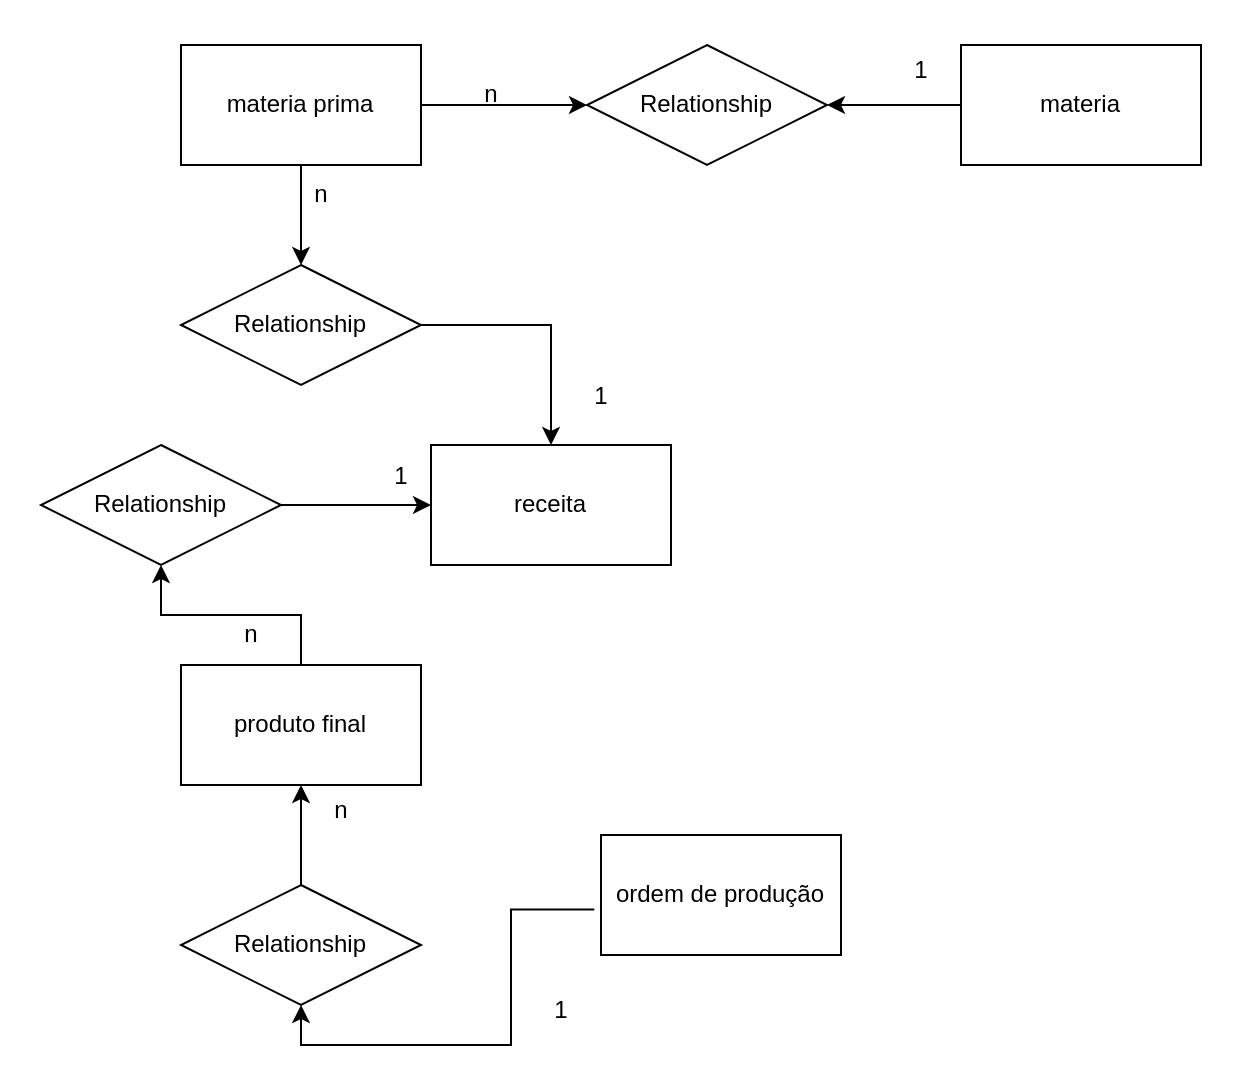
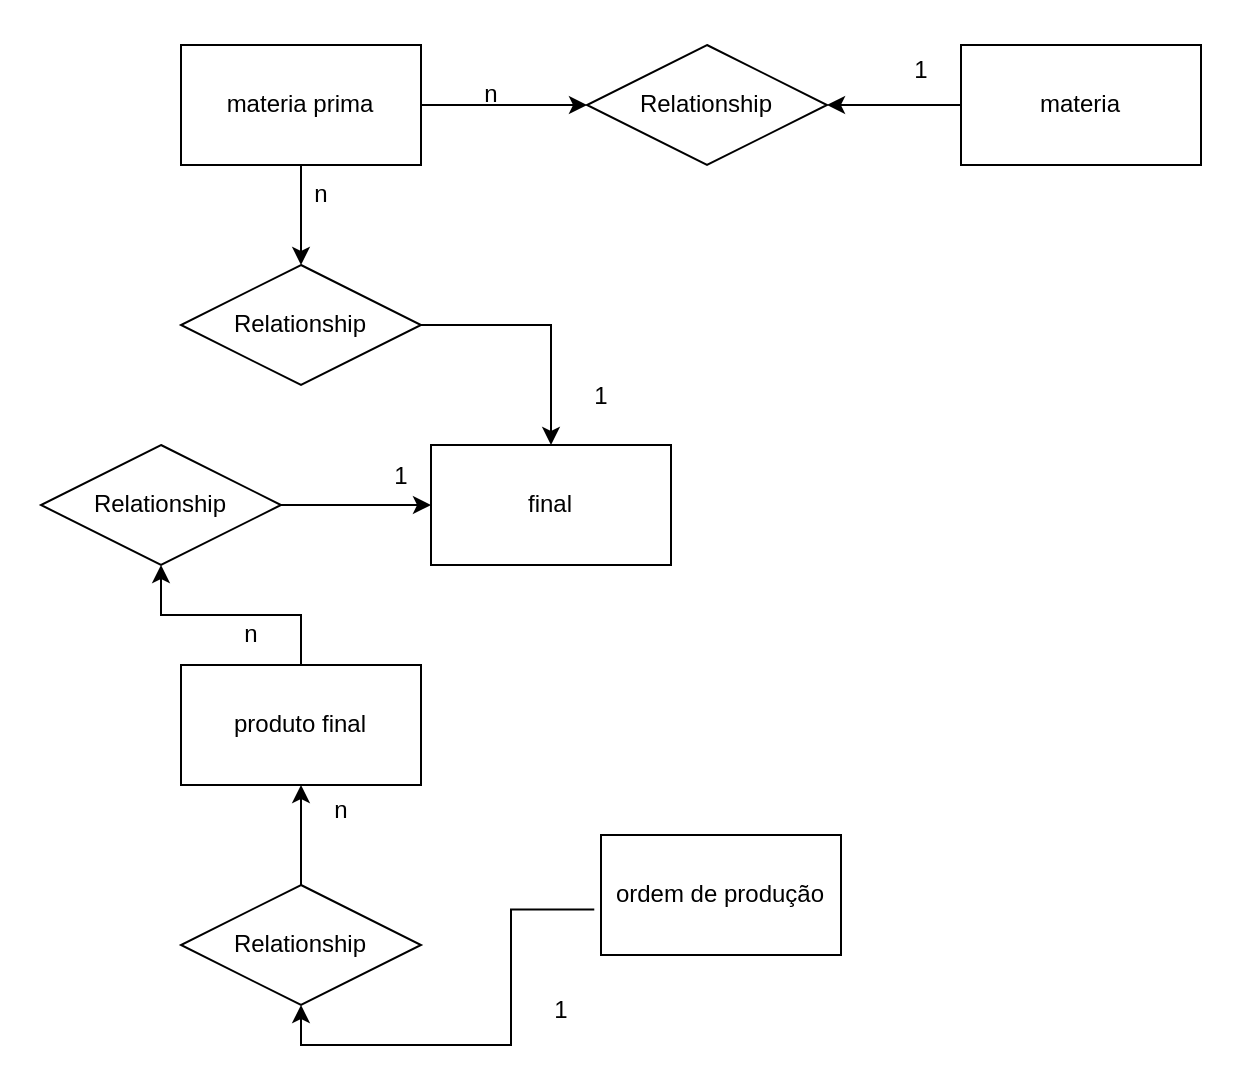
(551, 505) -> (551, 505)
